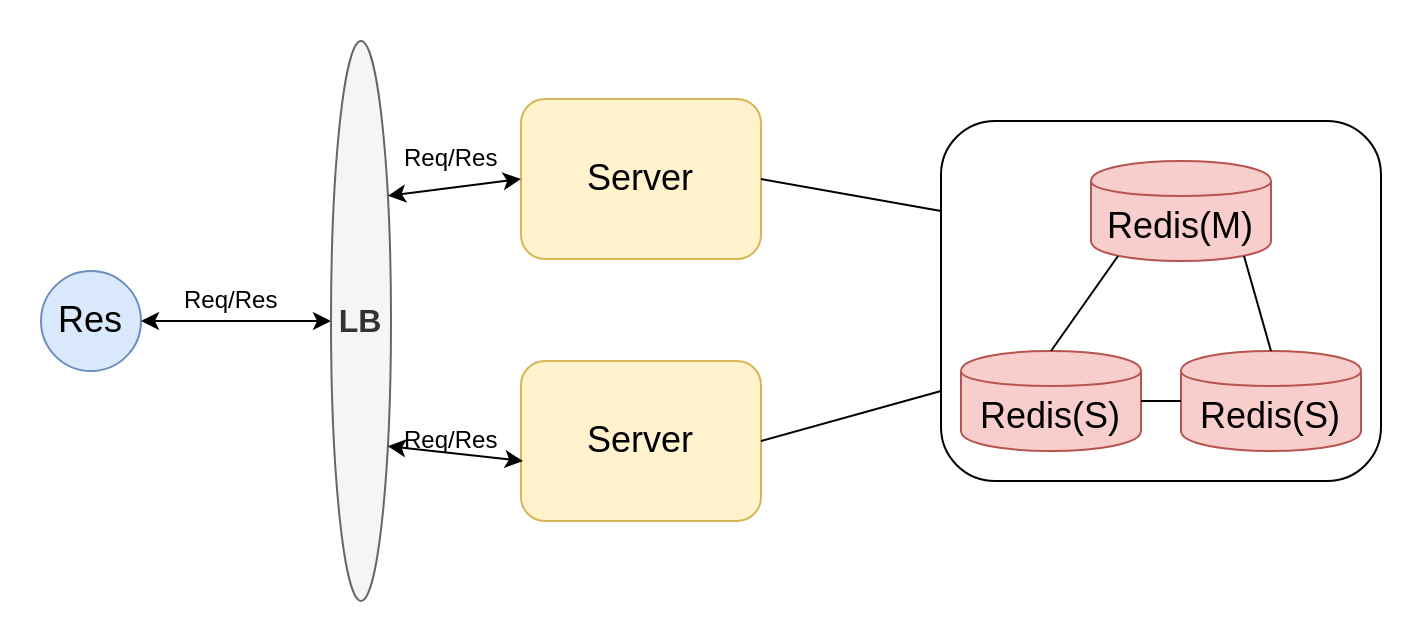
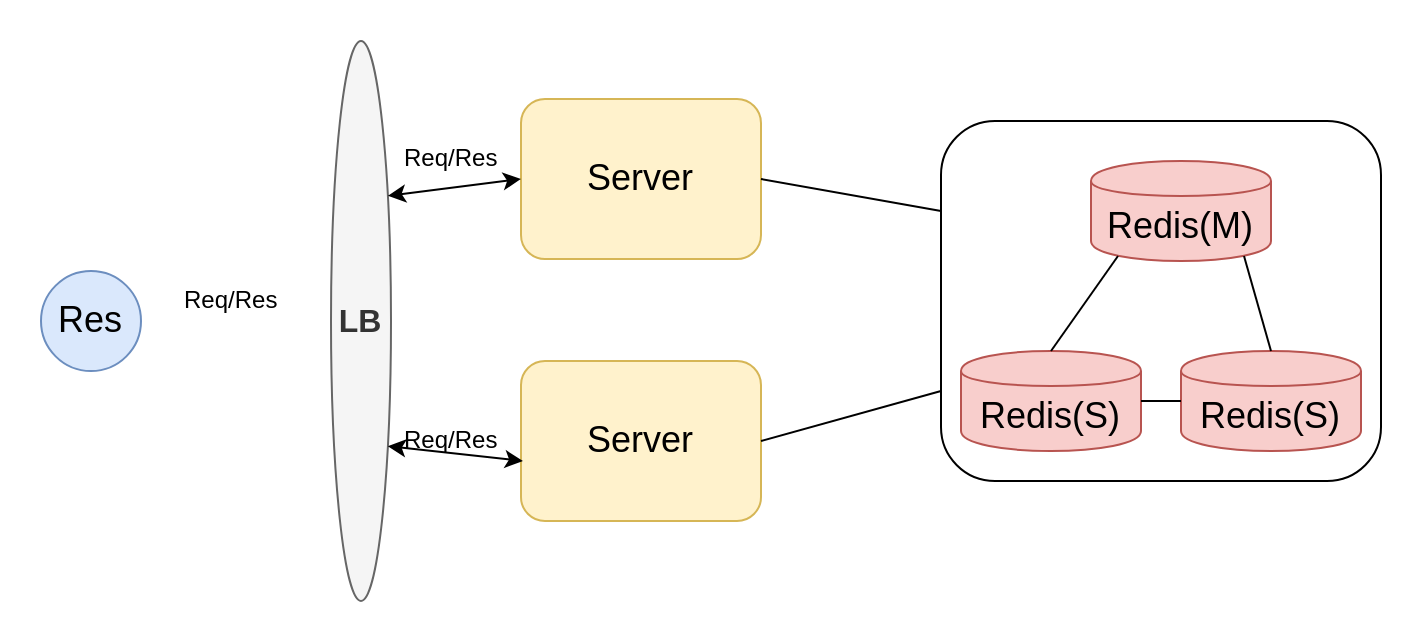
(236, 321) -> none
